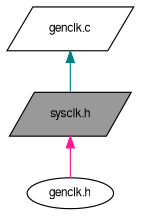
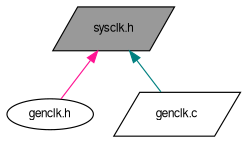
(70, 77) -> (149, 76)
